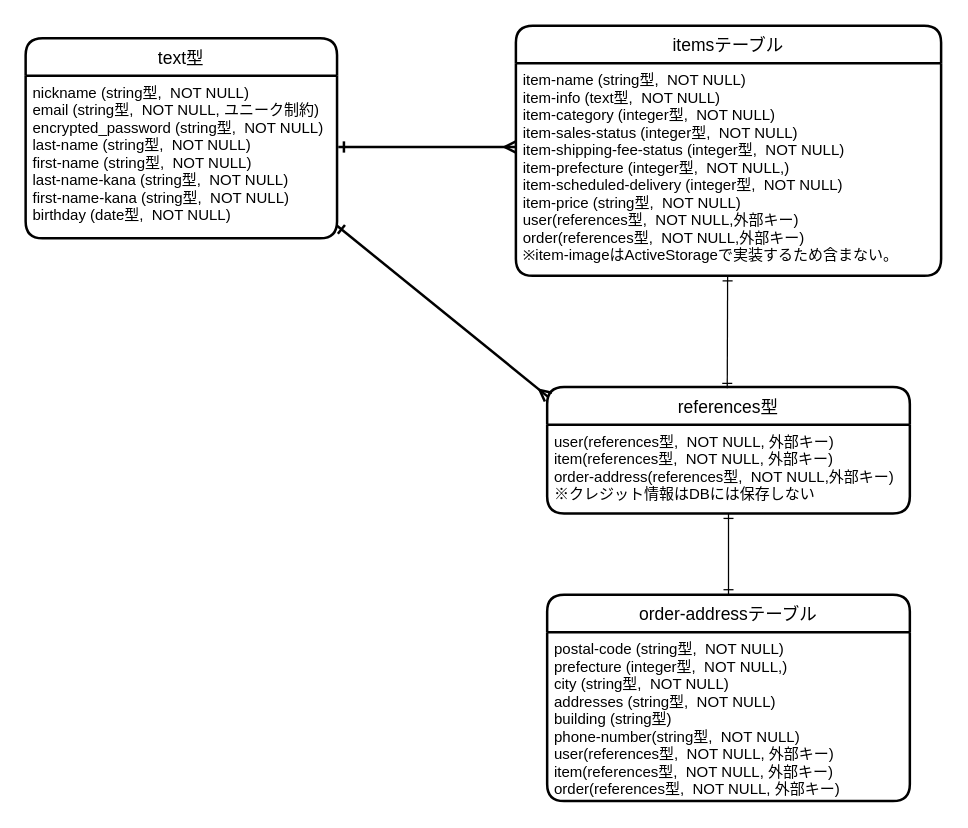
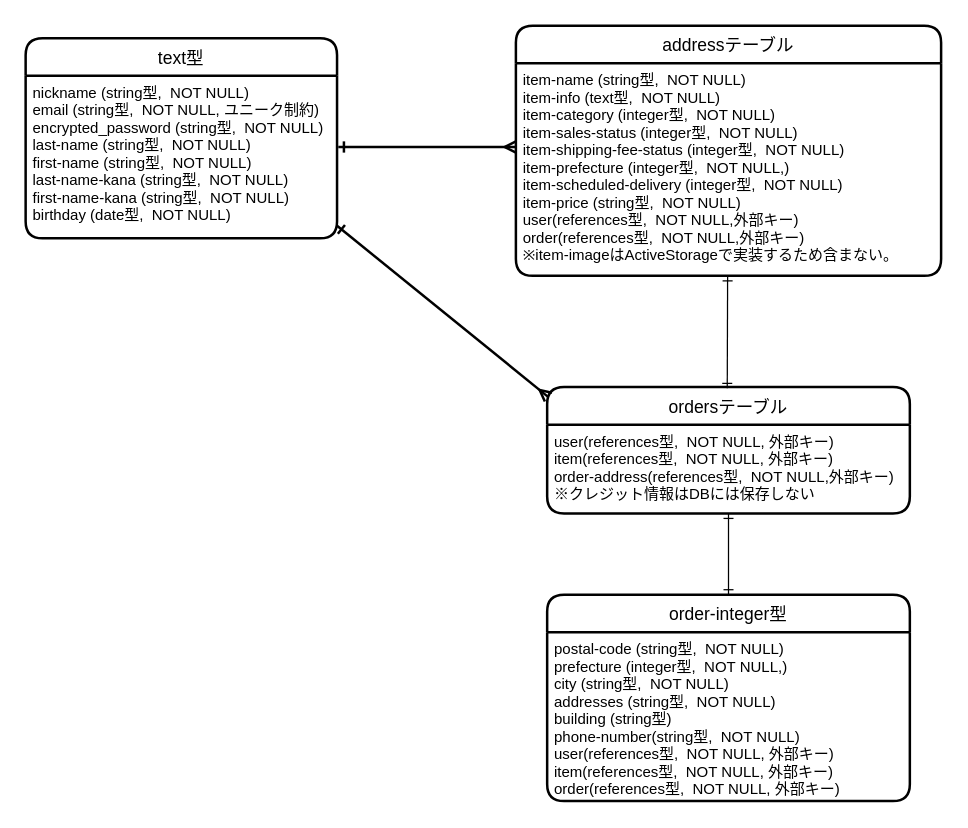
(728, 45) -> (728, 45)
(728, 407) -> (728, 407)
(728, 614) -> (728, 614)
